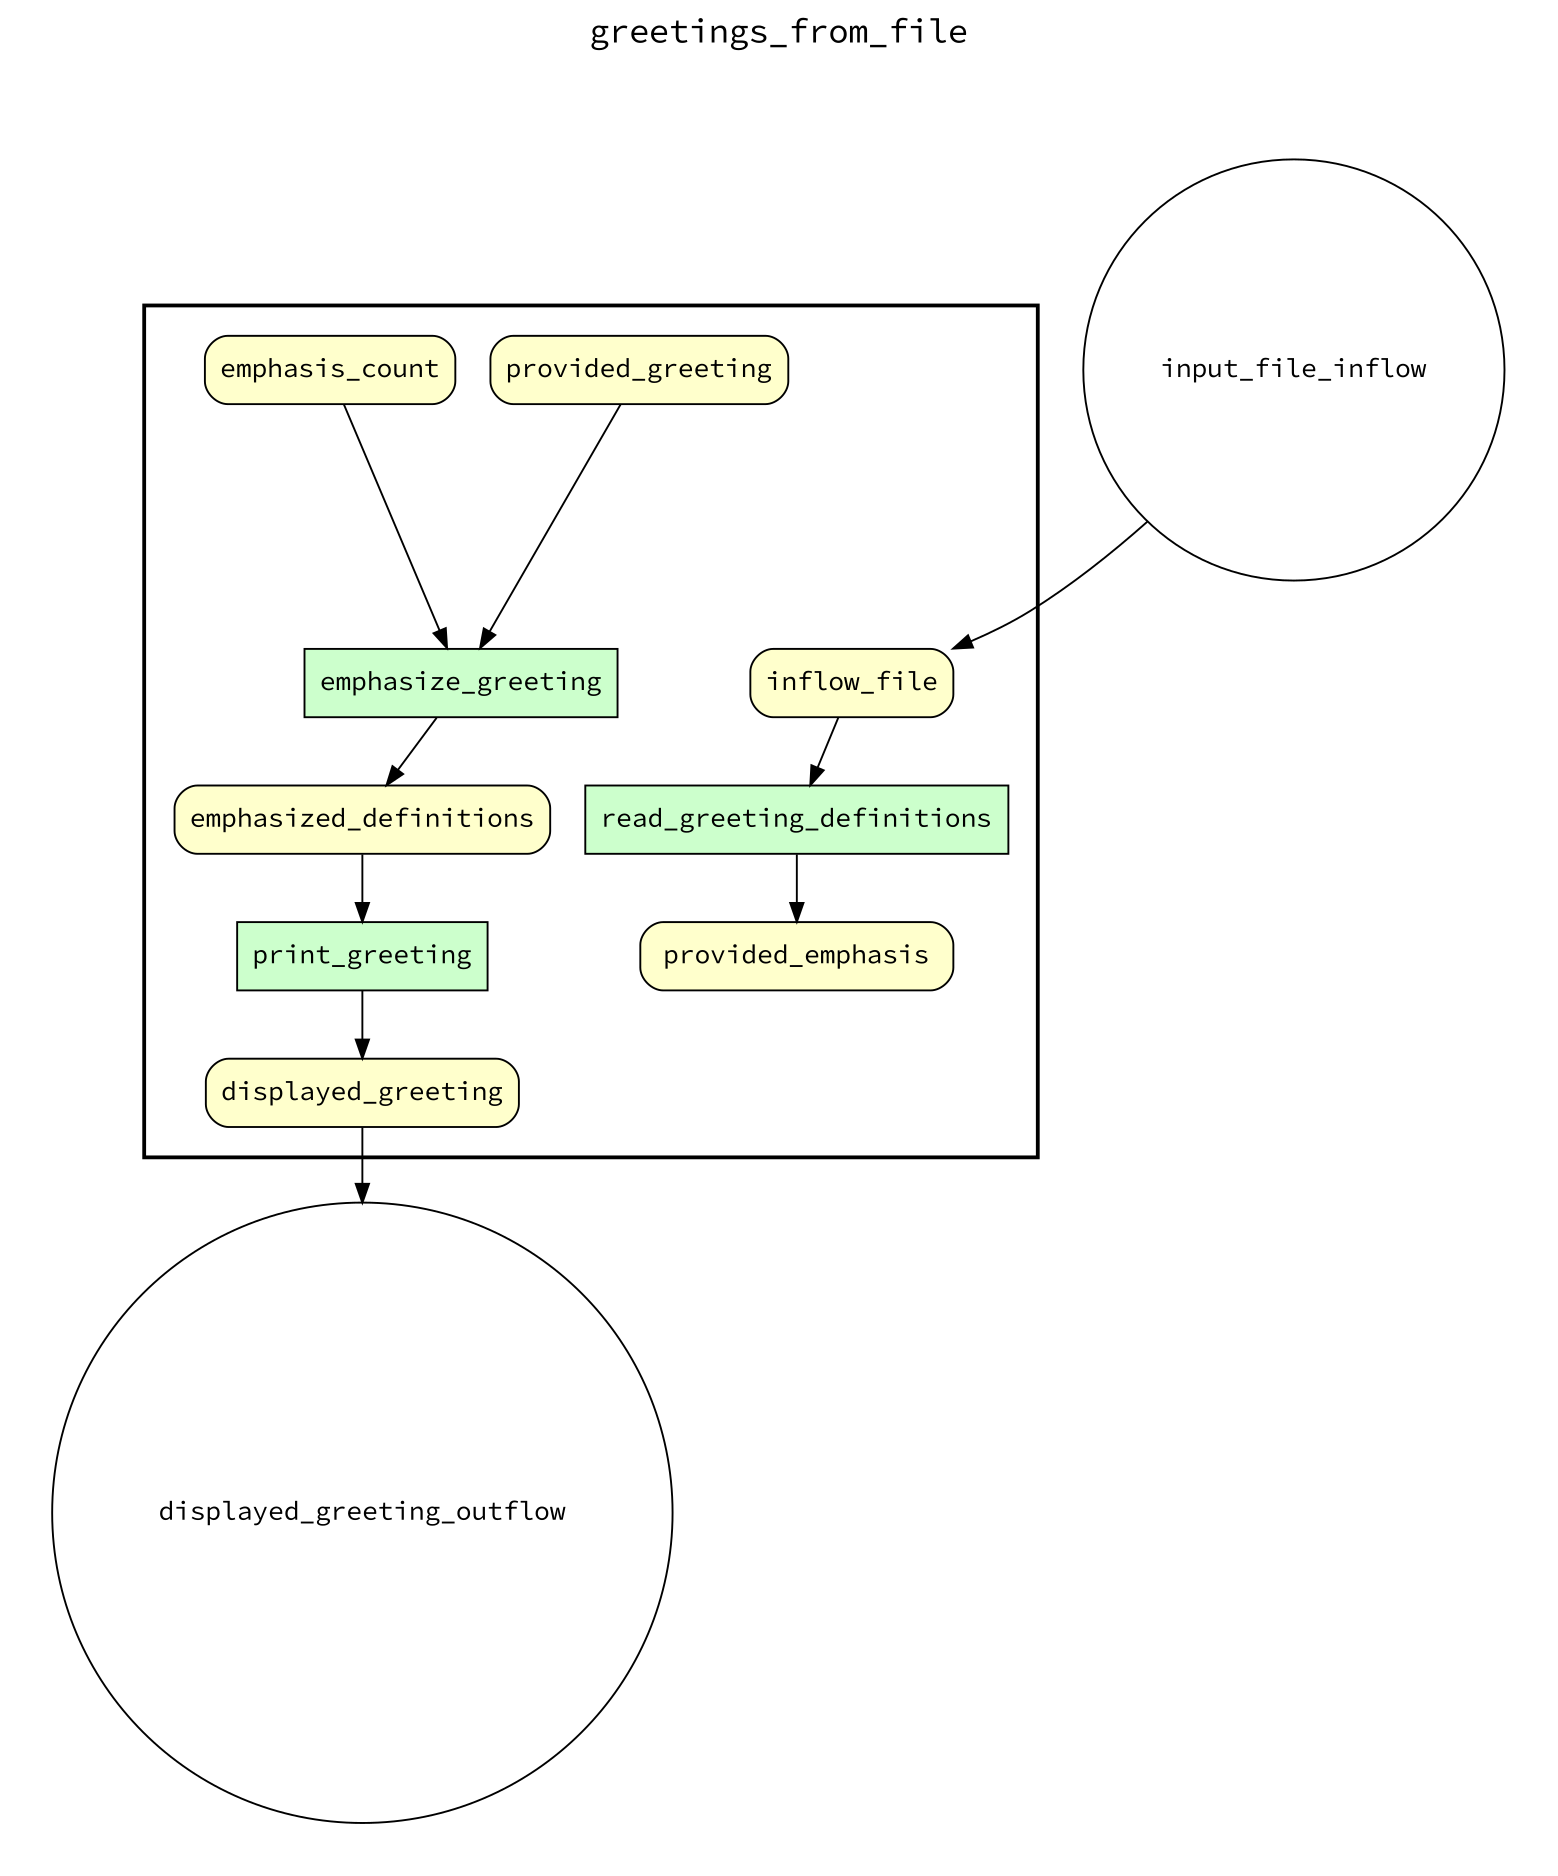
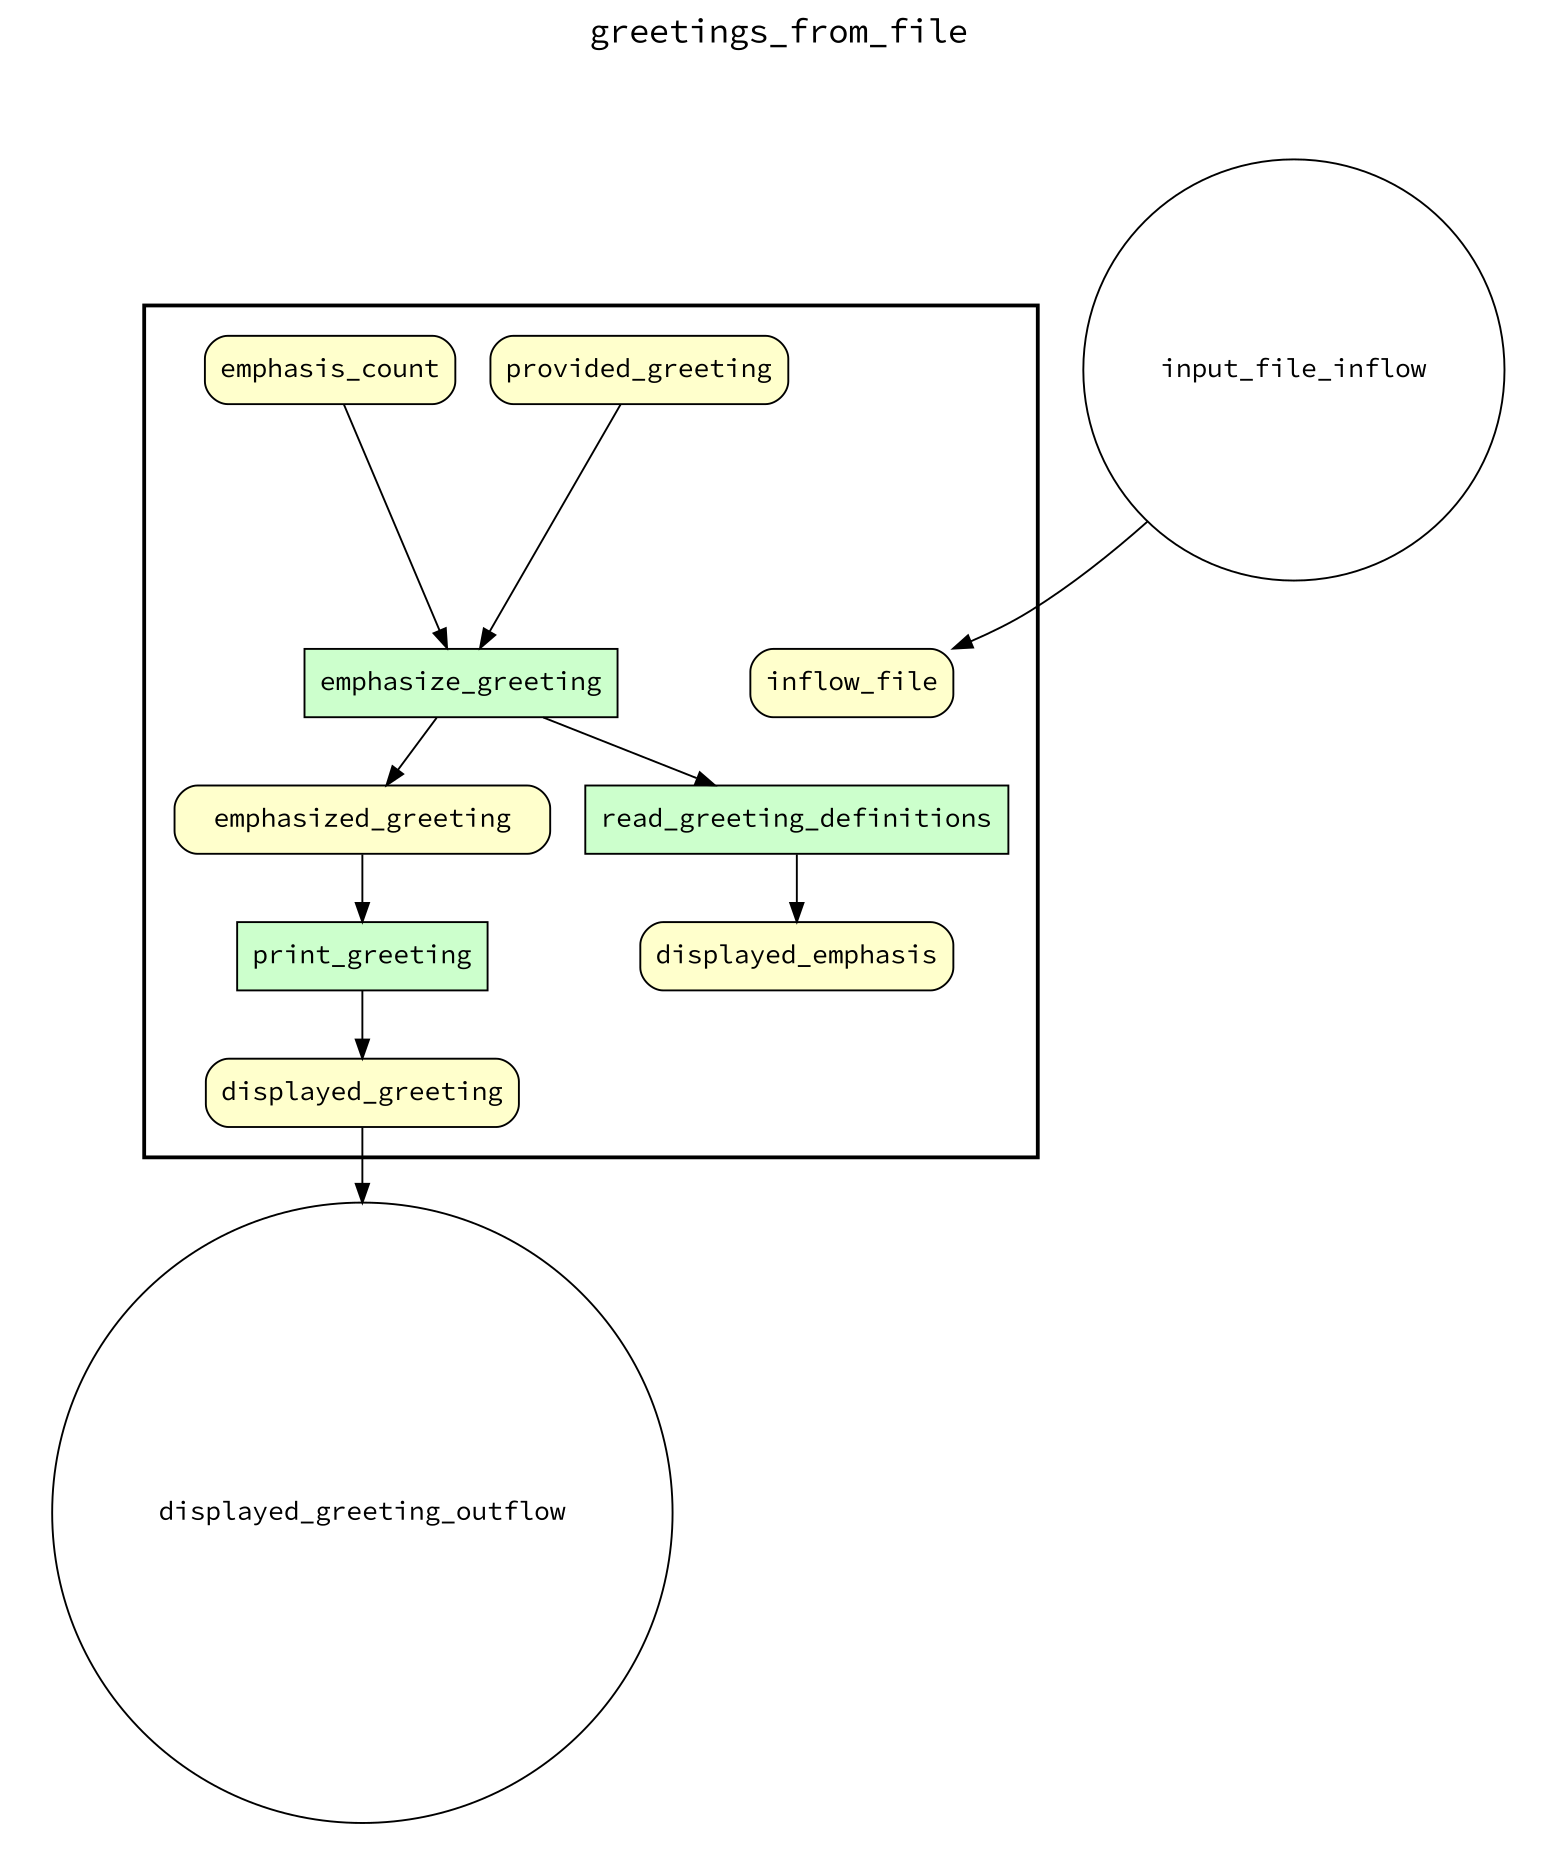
(828, 743) -> (620, 748)
(362, 820) -> (362, 820)
(797, 956) -> (797, 956)
